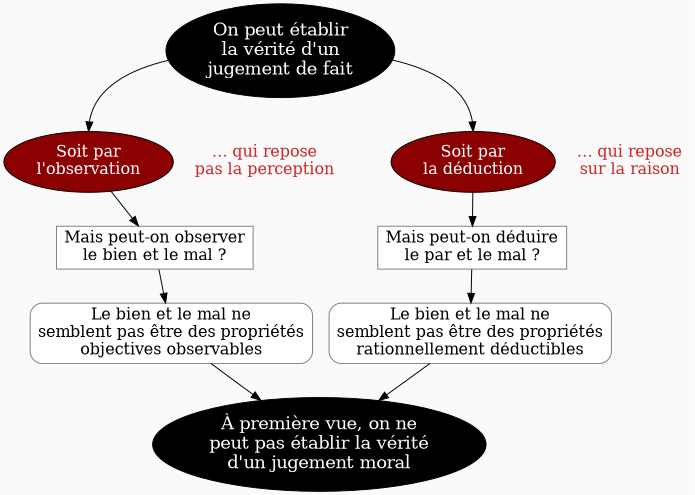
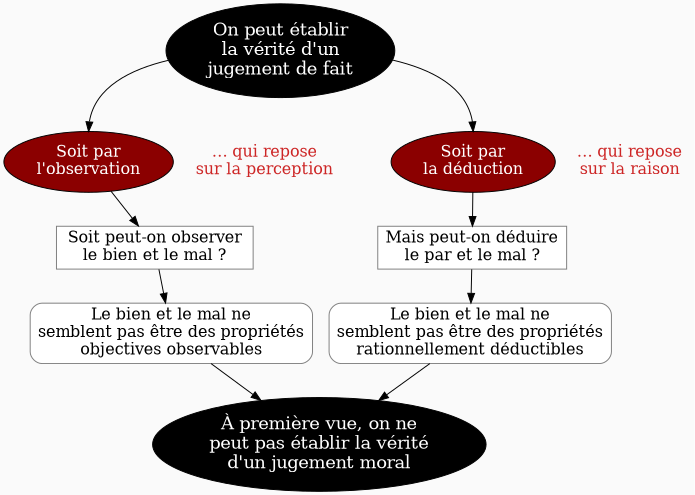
(265, 162) -> (265, 162)
(155, 248) -> (155, 248)
